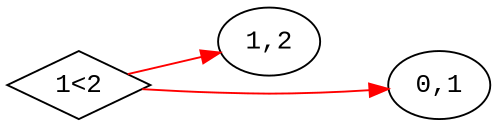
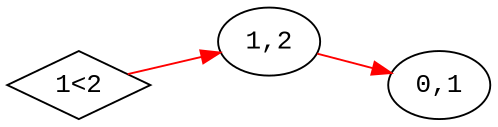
(256, 94) -> (345, 61)
